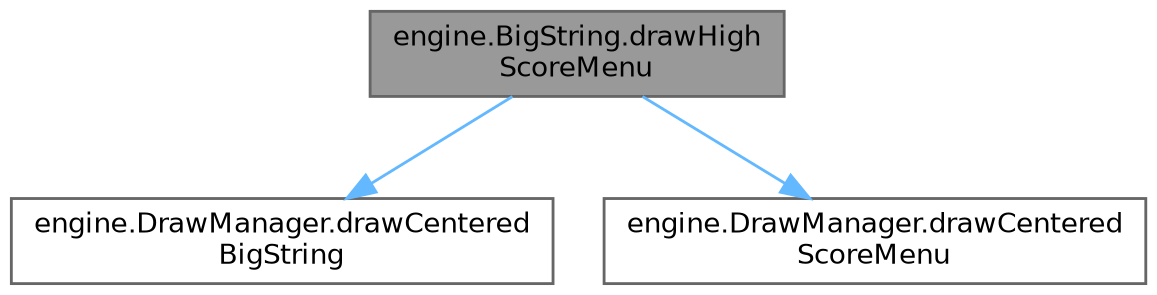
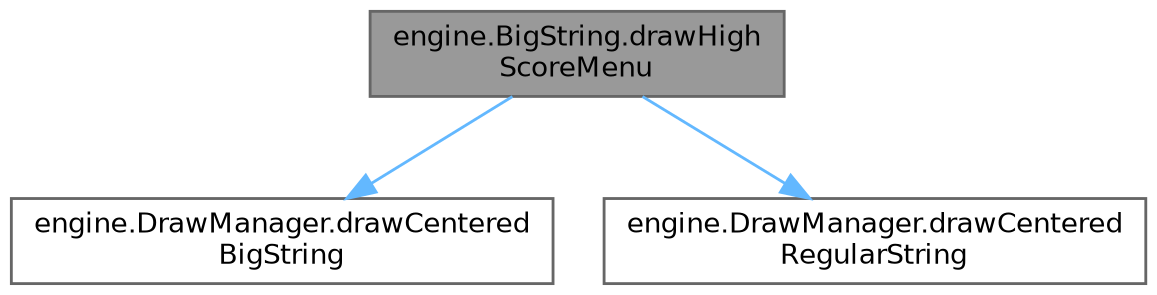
(875, 241) -> (875, 241)
